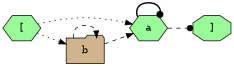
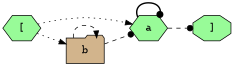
(116, 40) -> (116, 40)
